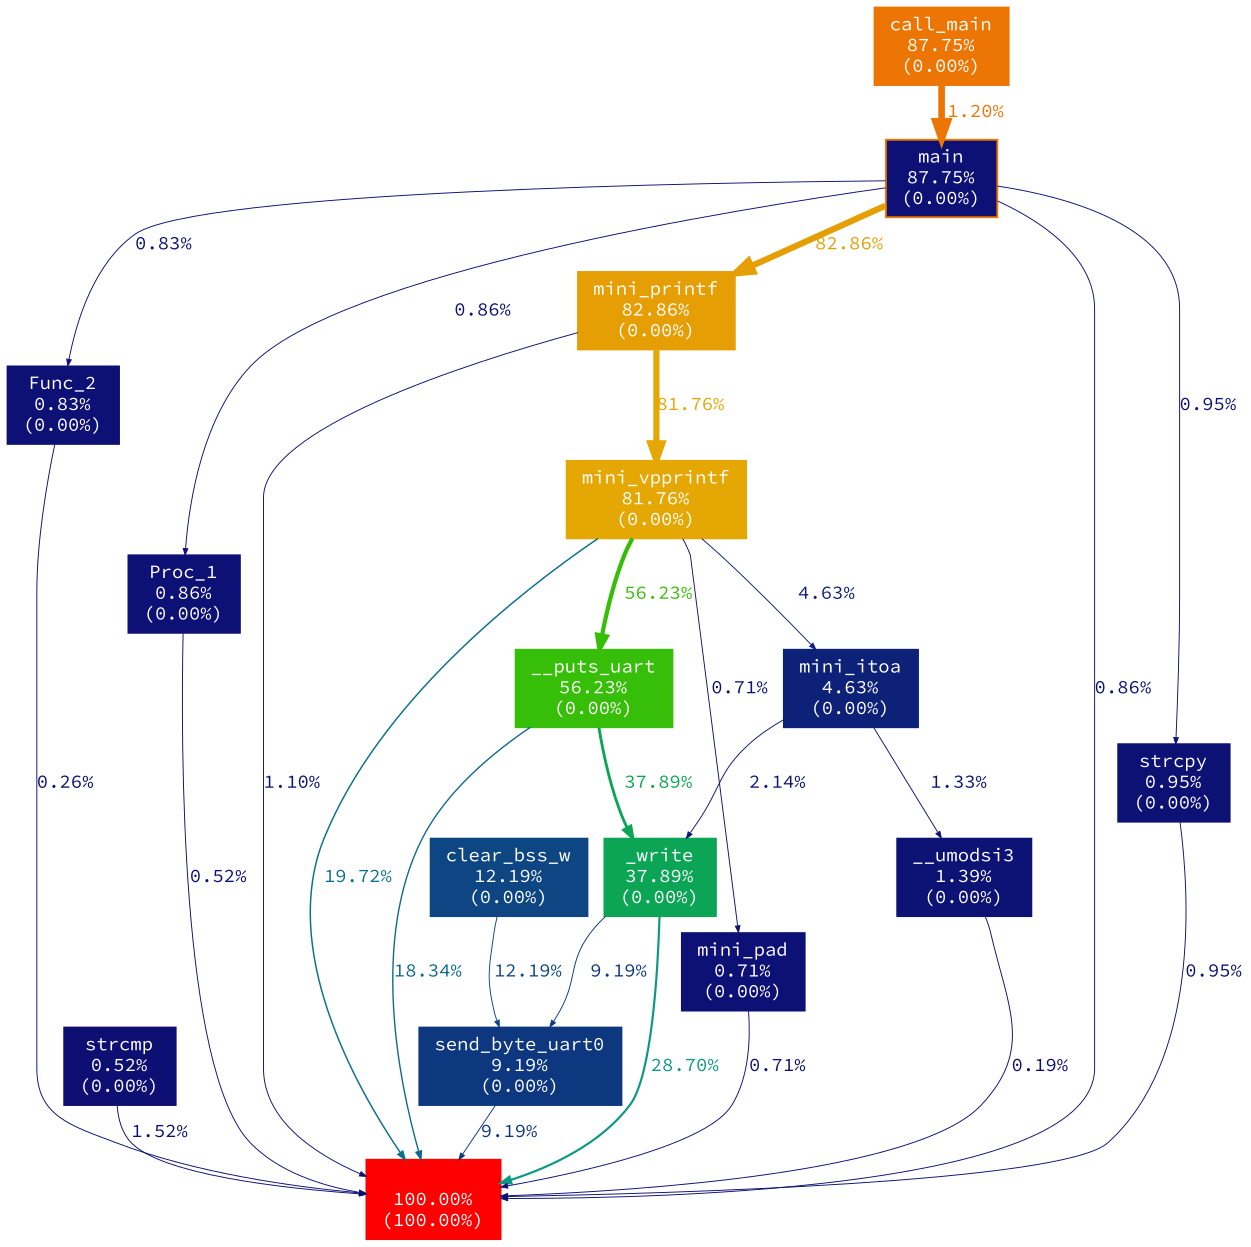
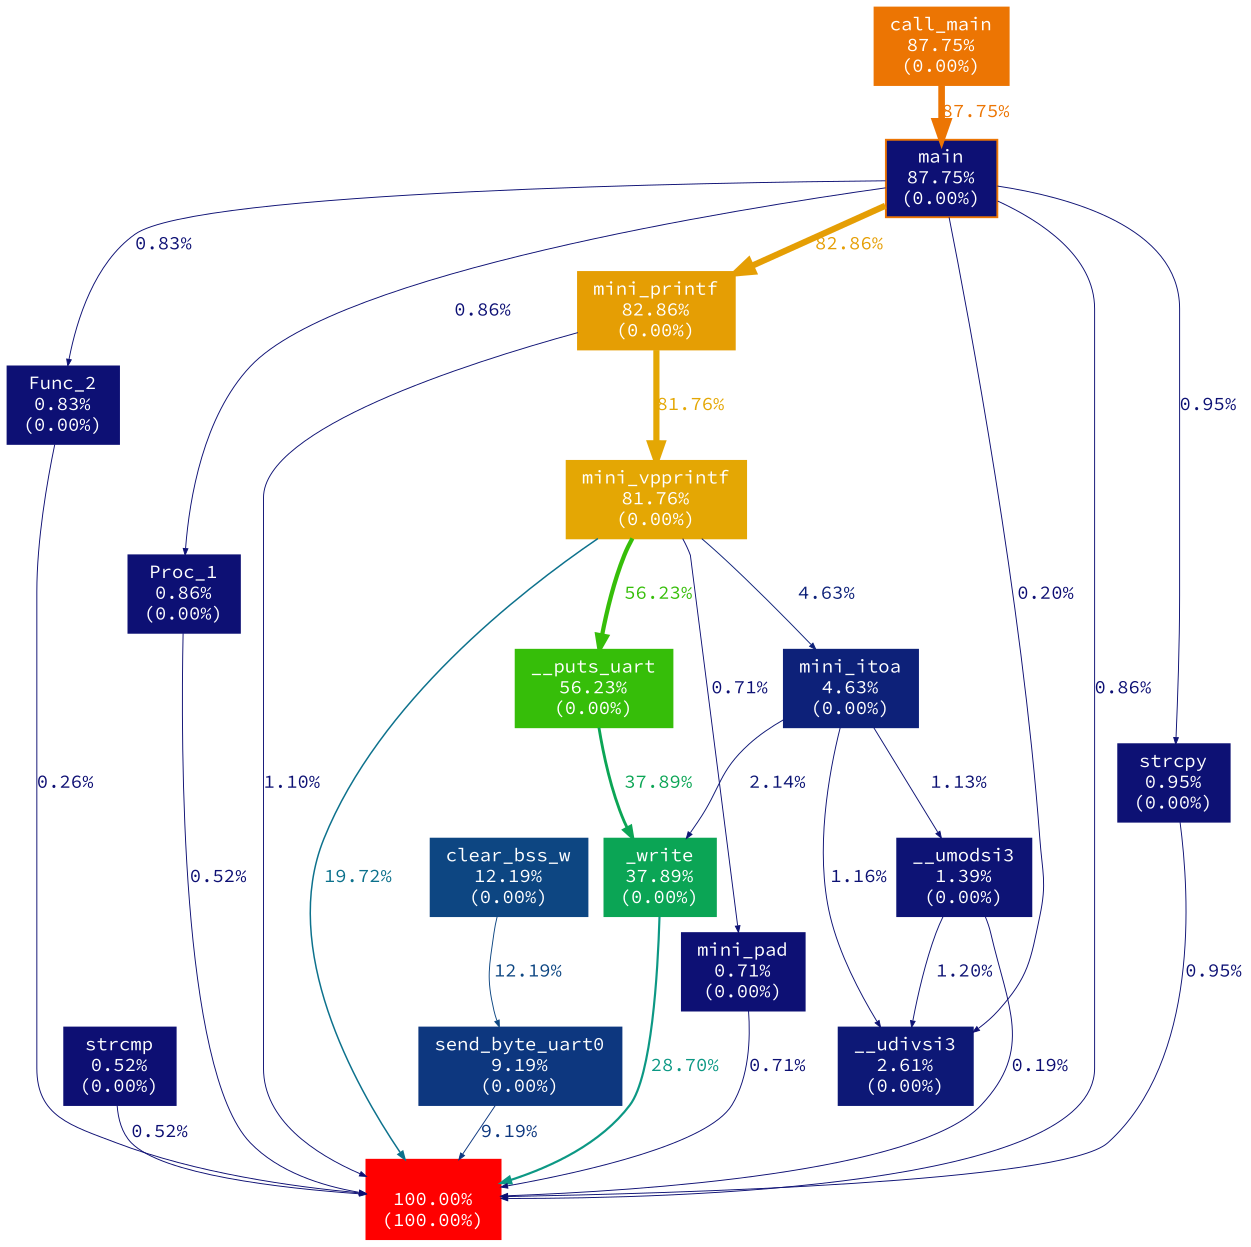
(977, 112) -> (977, 112)
(960, 783) -> (960, 783)
(398, 916) -> none
(575, 966) -> none
none -> (906, 1066)
(161, 1132) -> (161, 1132)
